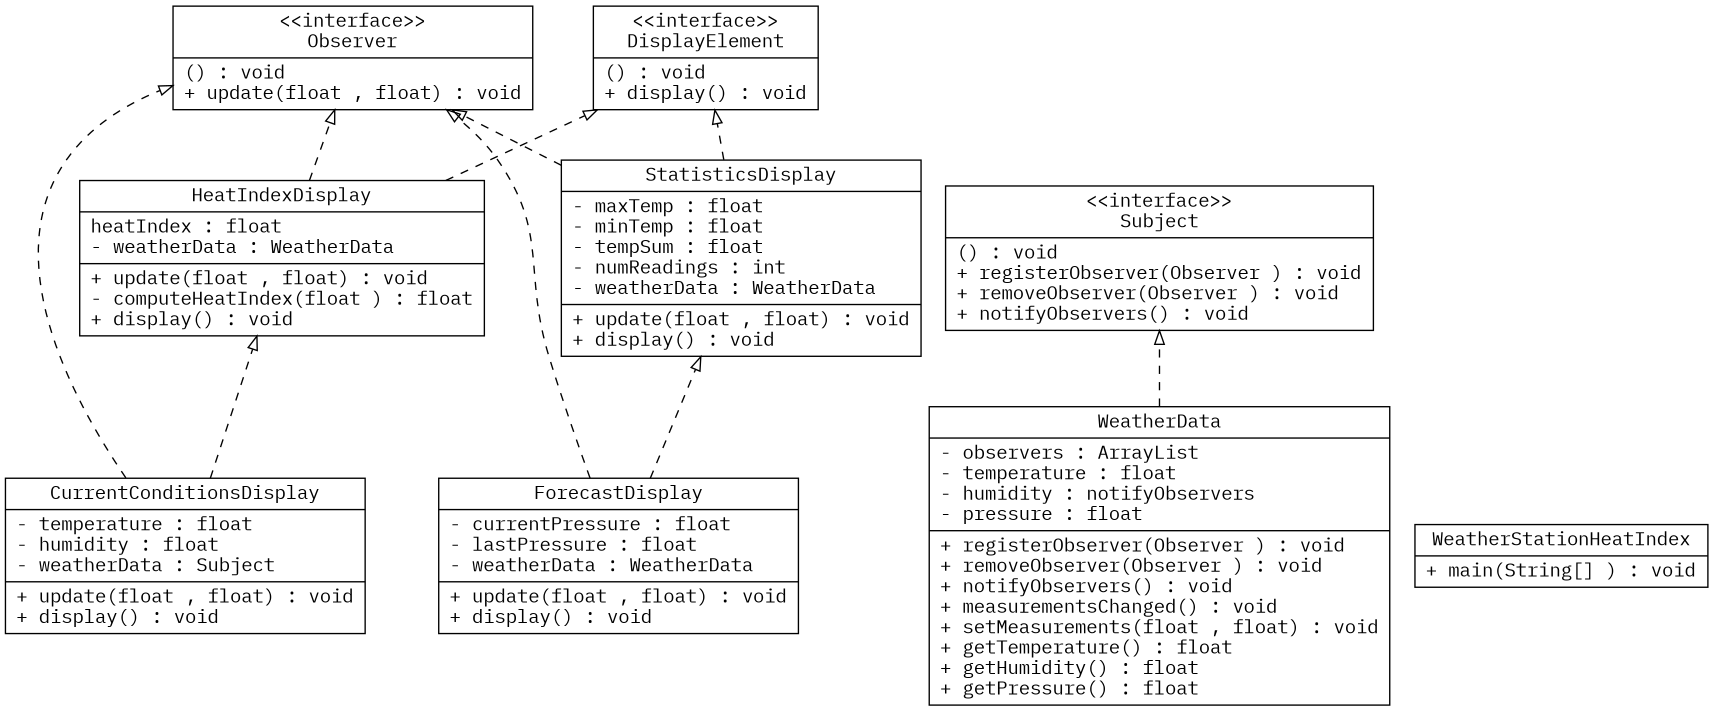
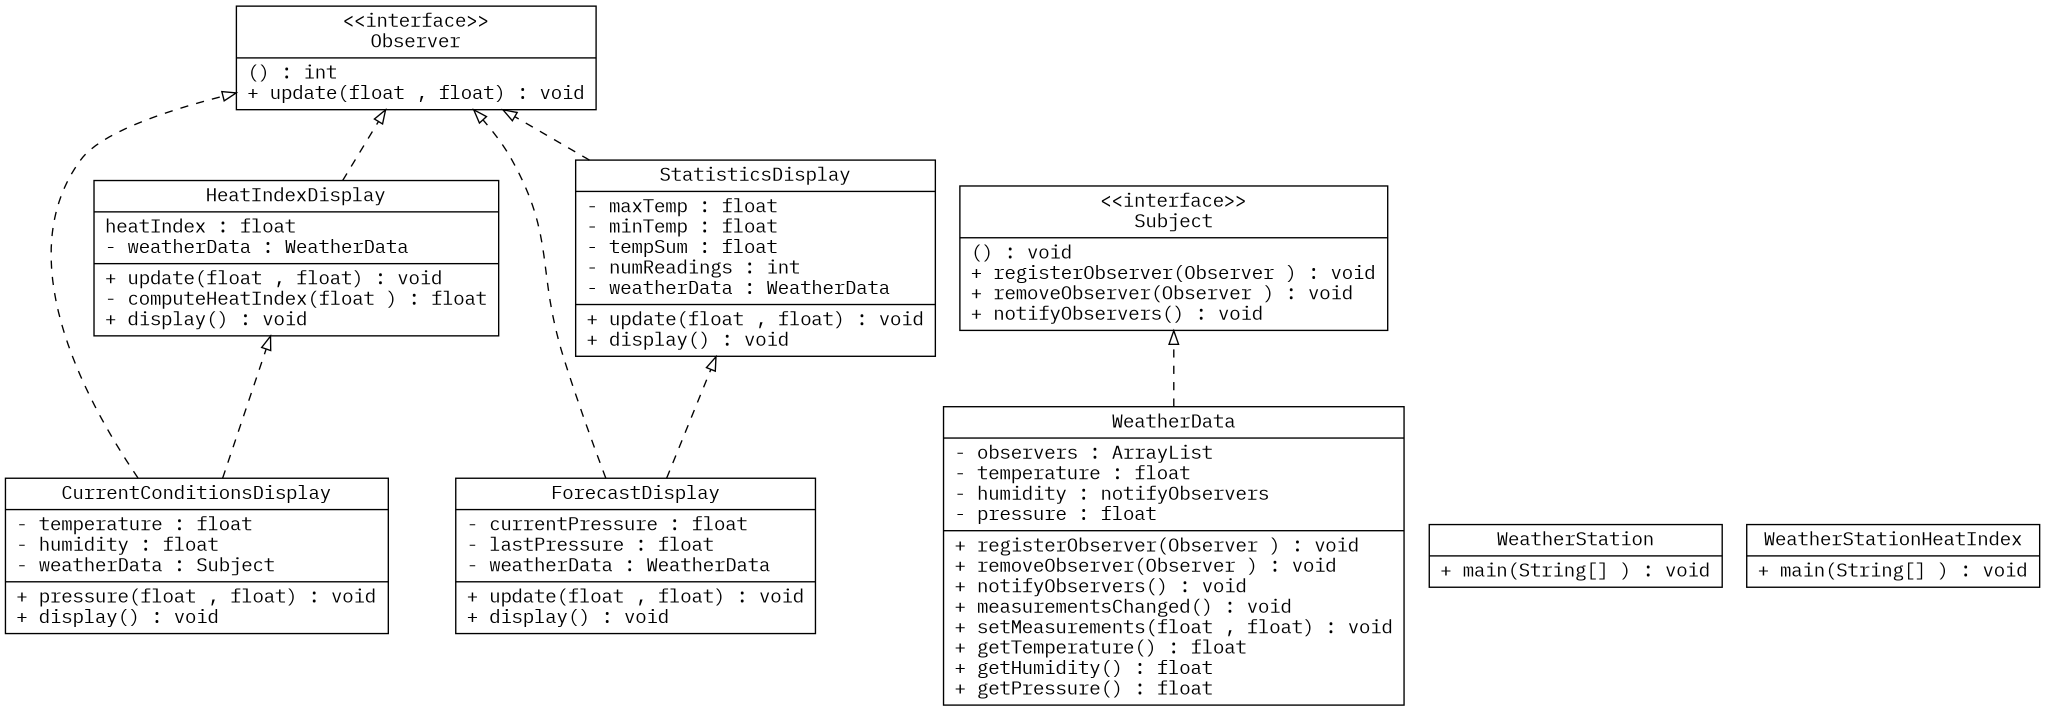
(706, 58) -> none
(235, 73) -> (293, 73)
none -> (1576, 556)
(185, 597) -> (197, 597)
